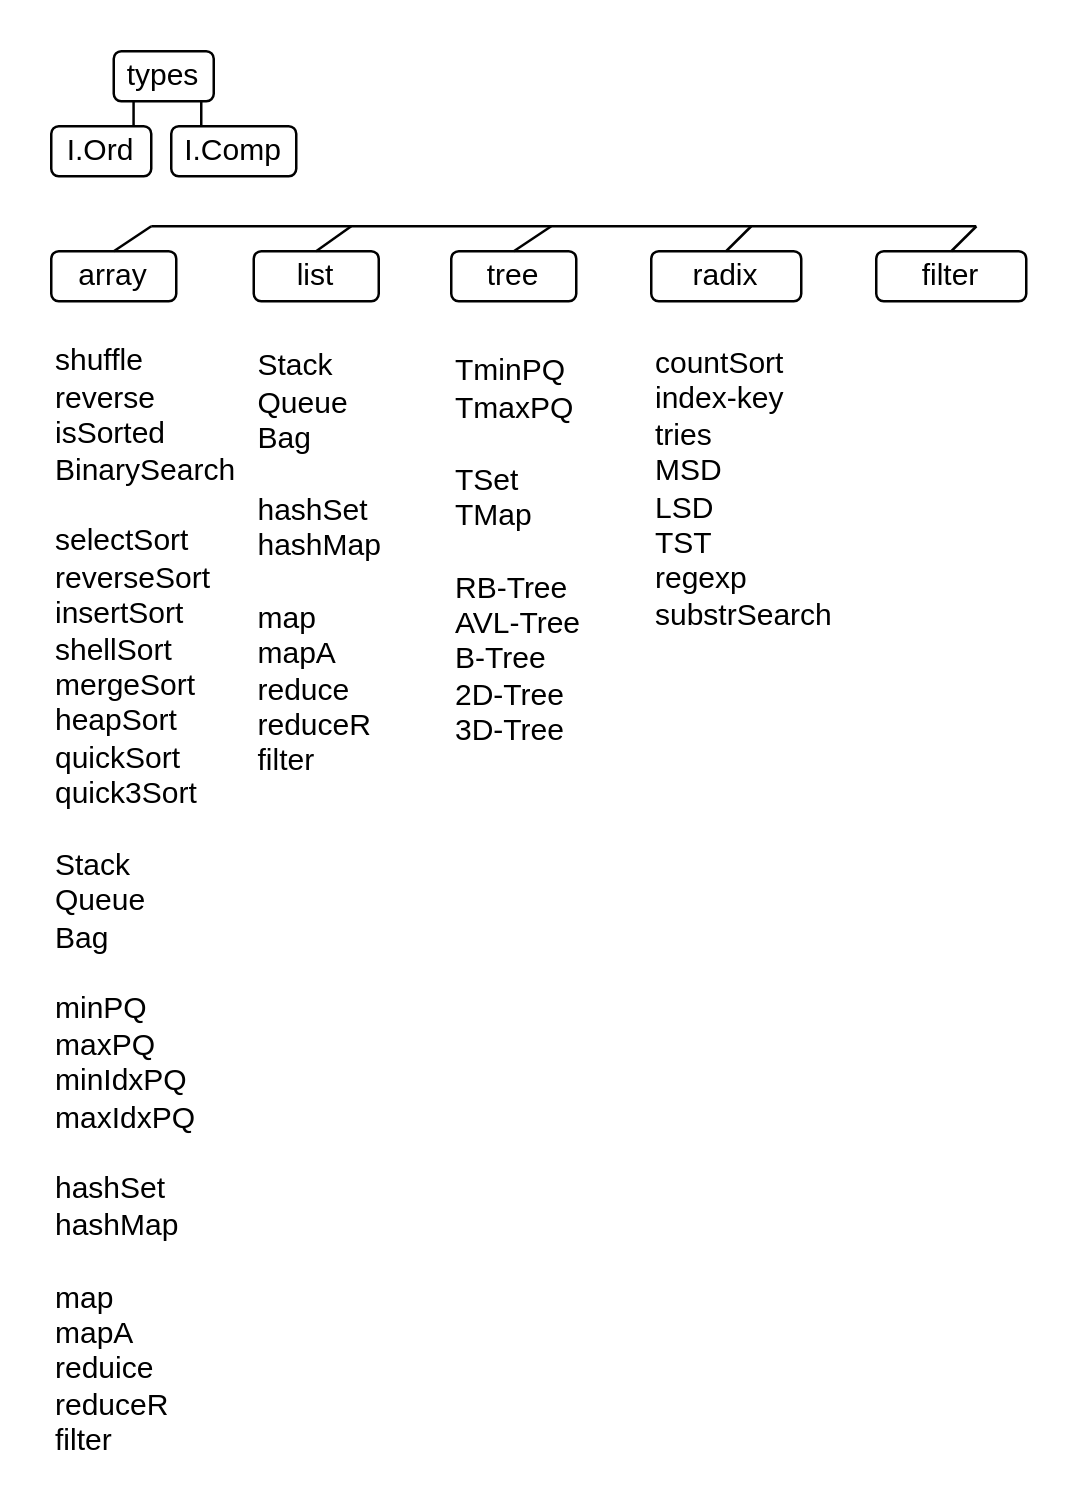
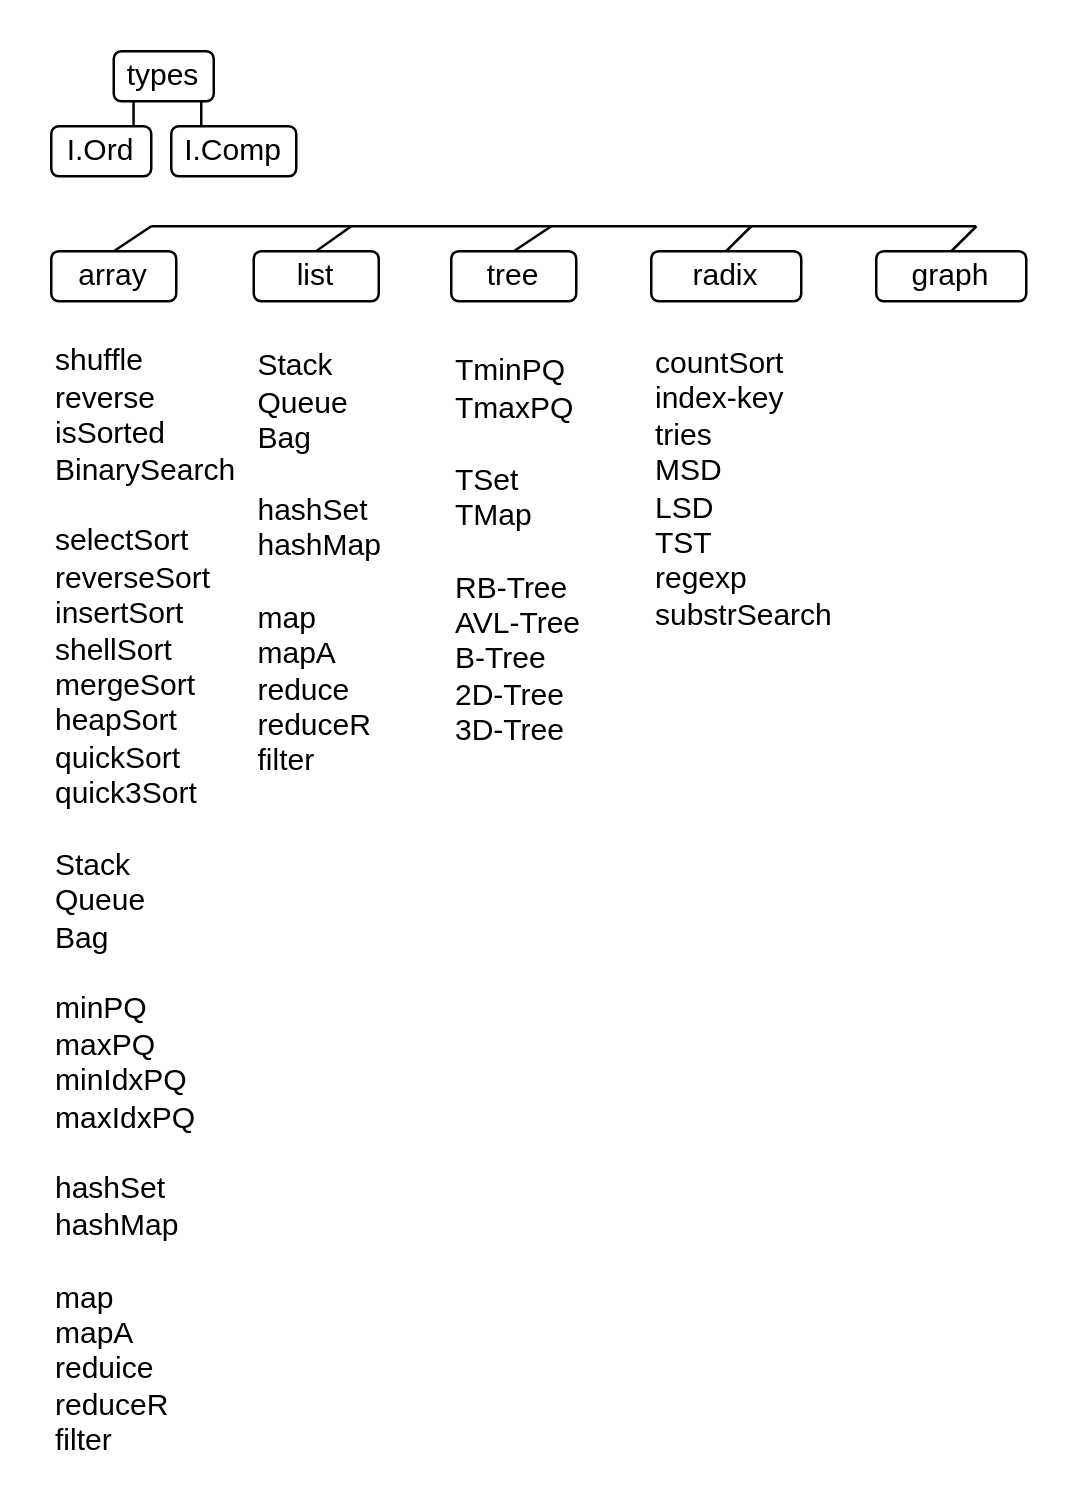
(951, 276) -> (951, 276)
